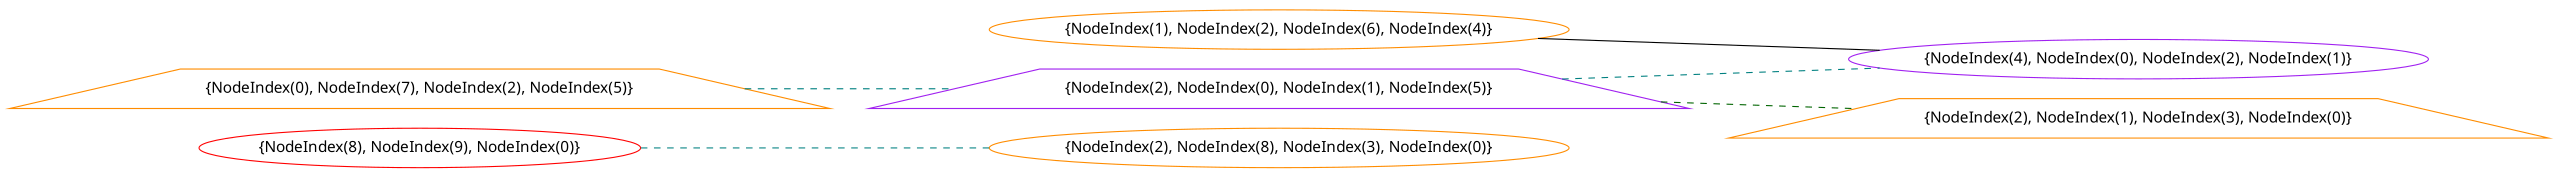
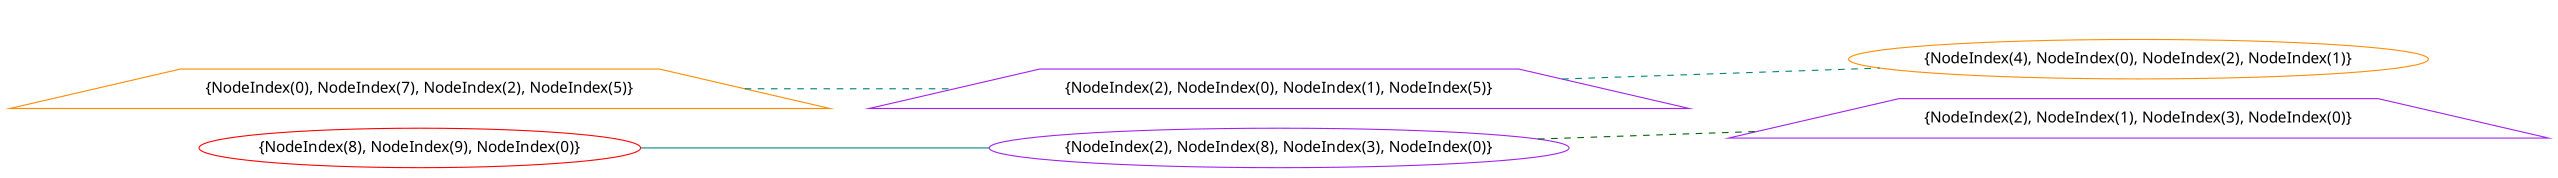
(1279, 30) -> none
(2139, 59) -> (2139, 59)
(1758, 105) -> (1647, 135)
(2139, 118) -> (2139, 118)
(815, 148) -> (815, 148)
(1279, 148) -> (1279, 148)
